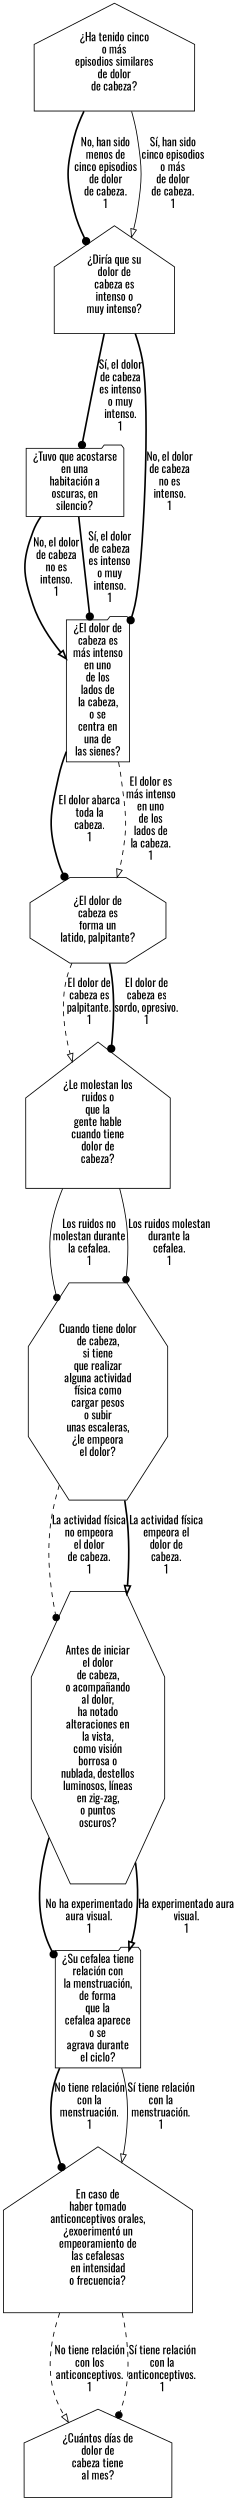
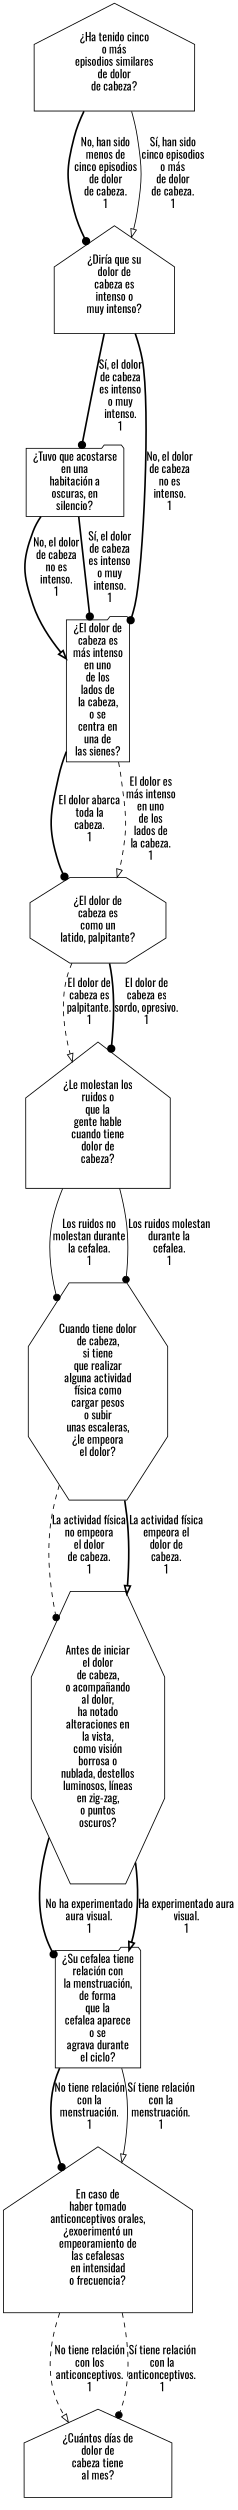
(98, 920) -> (98, 920)
